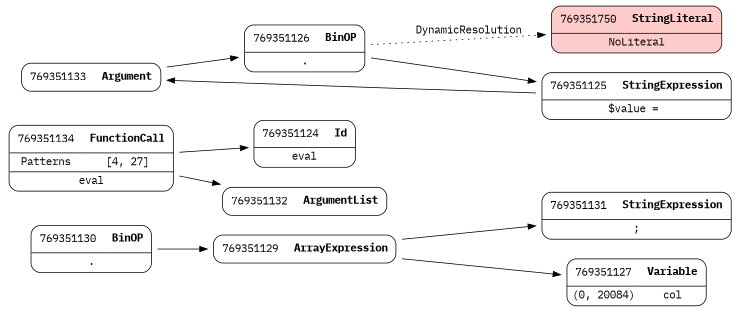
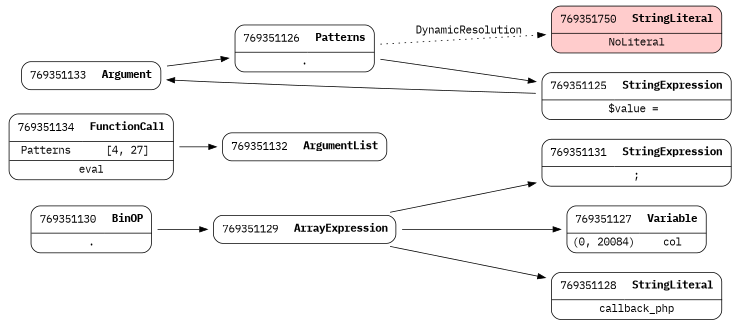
(341, 38) -> (341, 38)
(305, 144) -> none
none -> (637, 296)
